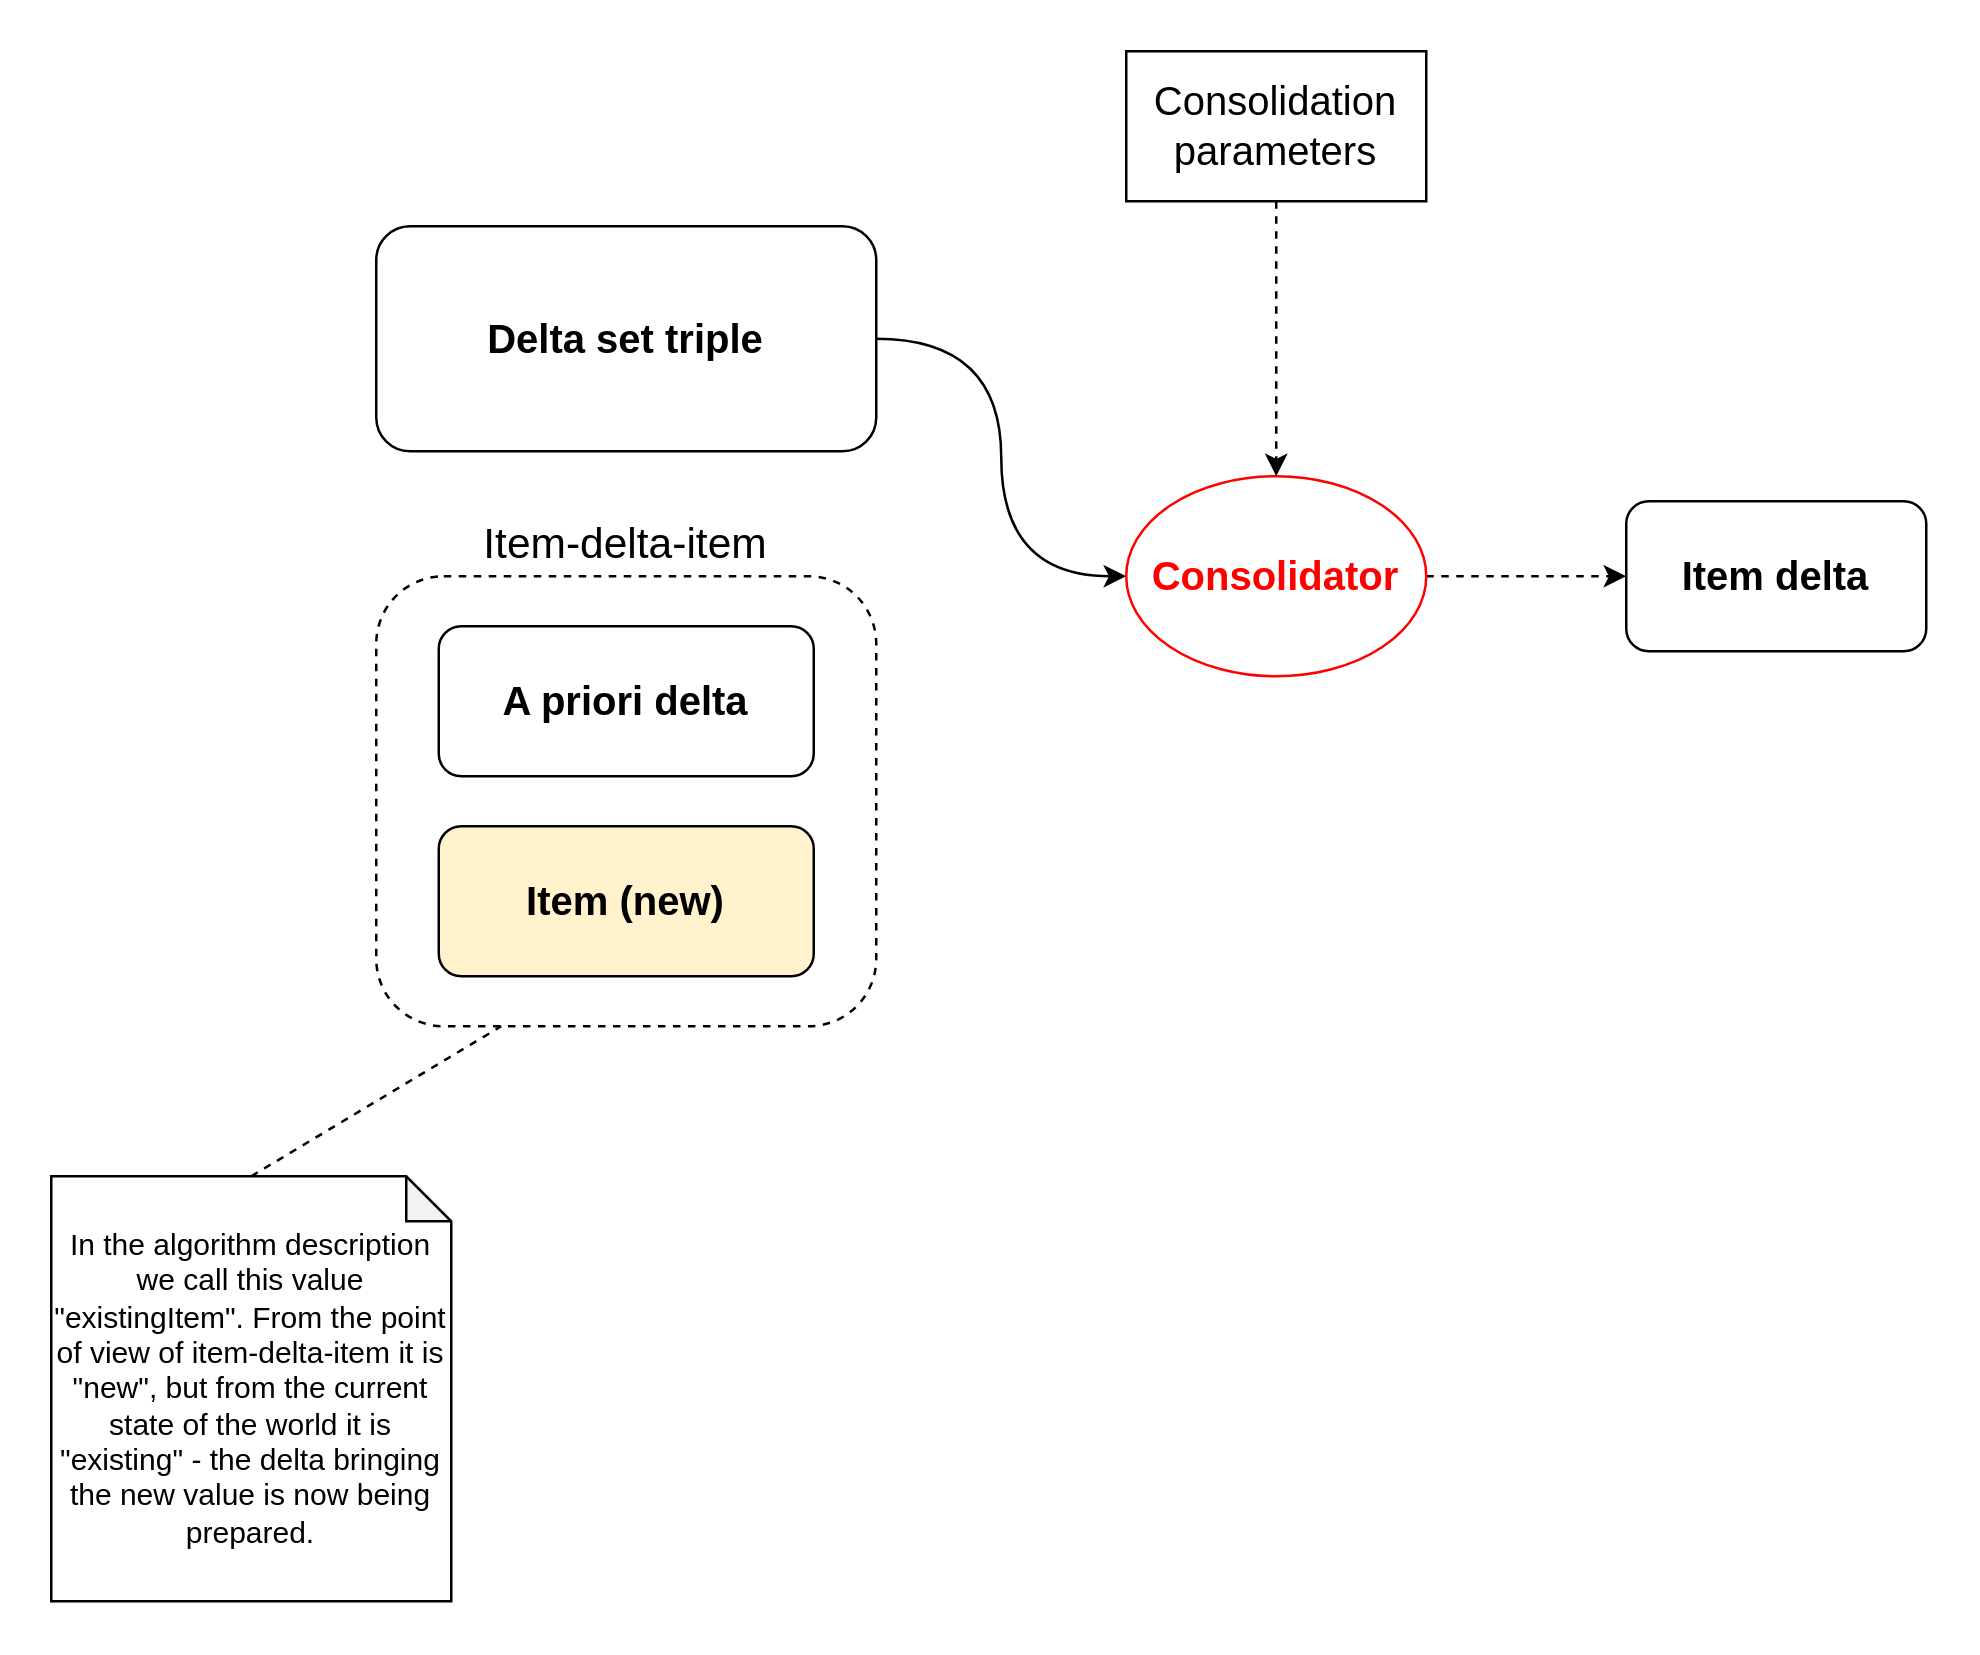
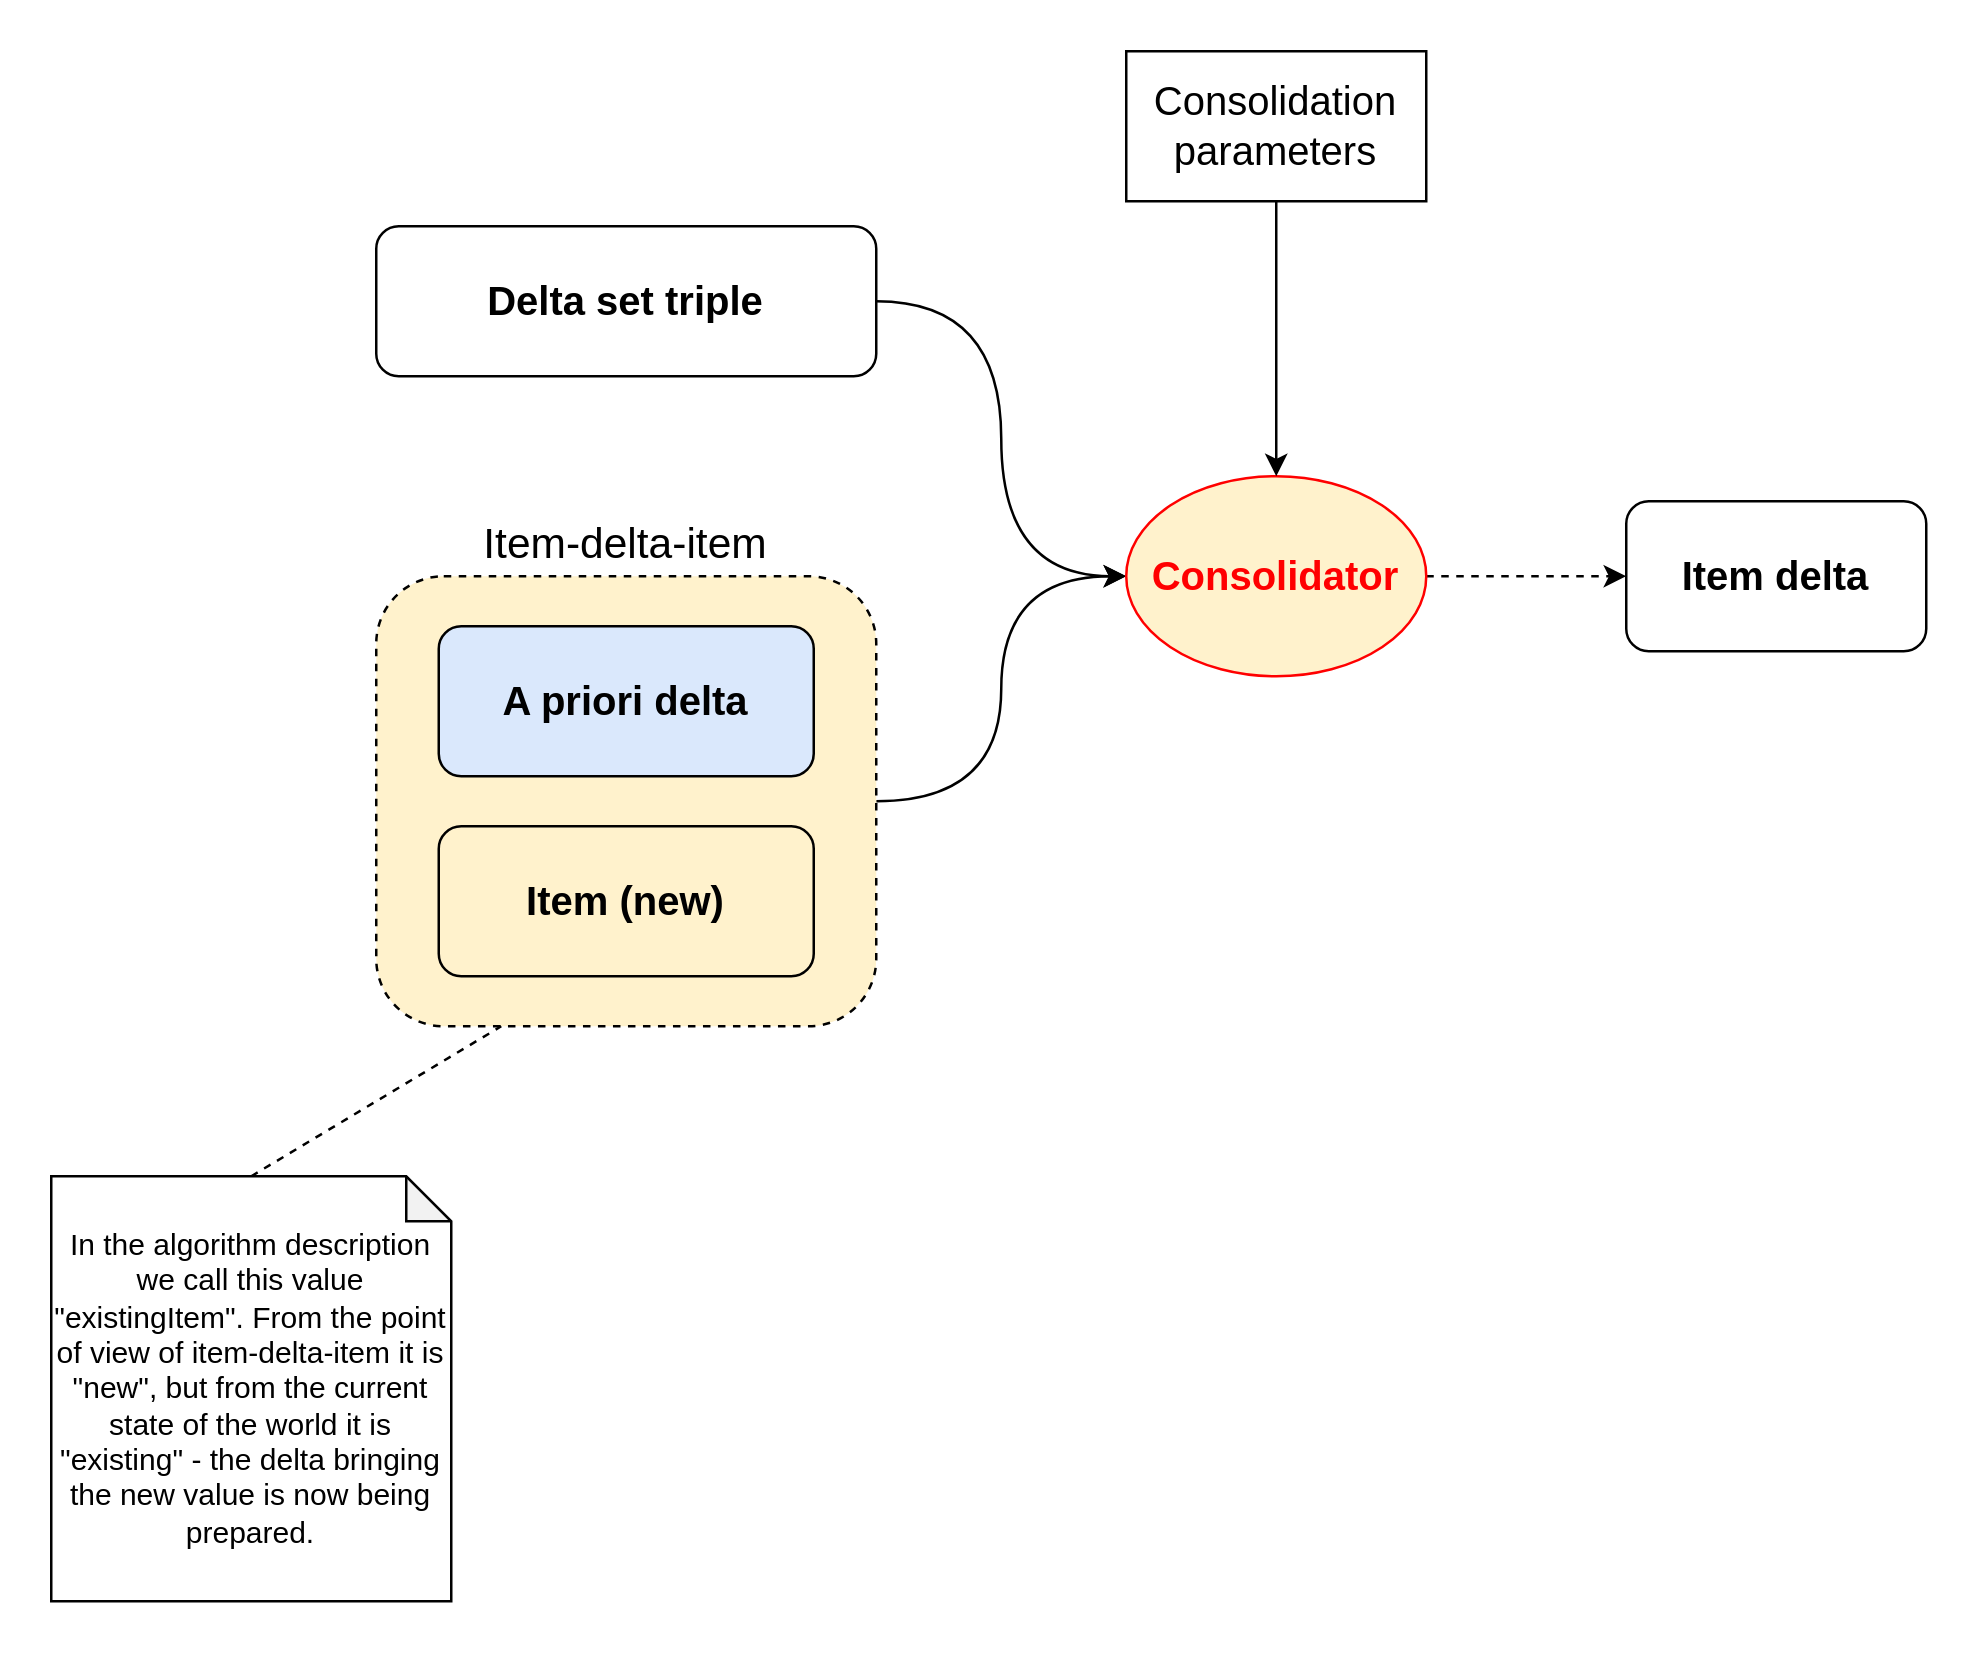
(1276, 332) -> (1276, 332)
(626, 339) -> (626, 301)
(1276, 576) -> (1276, 576)
(626, 701) -> (626, 701)
none -> (1000, 709)
(626, 801) -> (626, 801)
